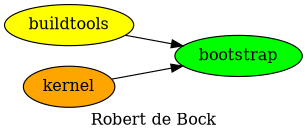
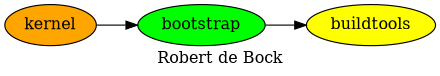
(148, 40) -> (280, 25)
